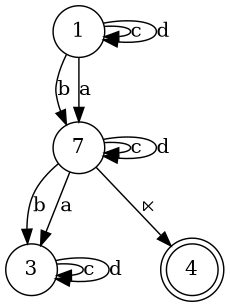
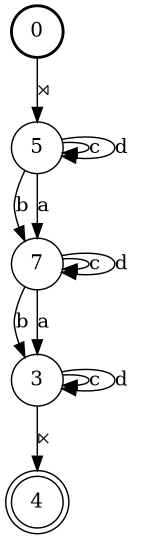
none -> (37, 32)
(79, 32) -> (37, 148)
(128, 201) -> (37, 431)
